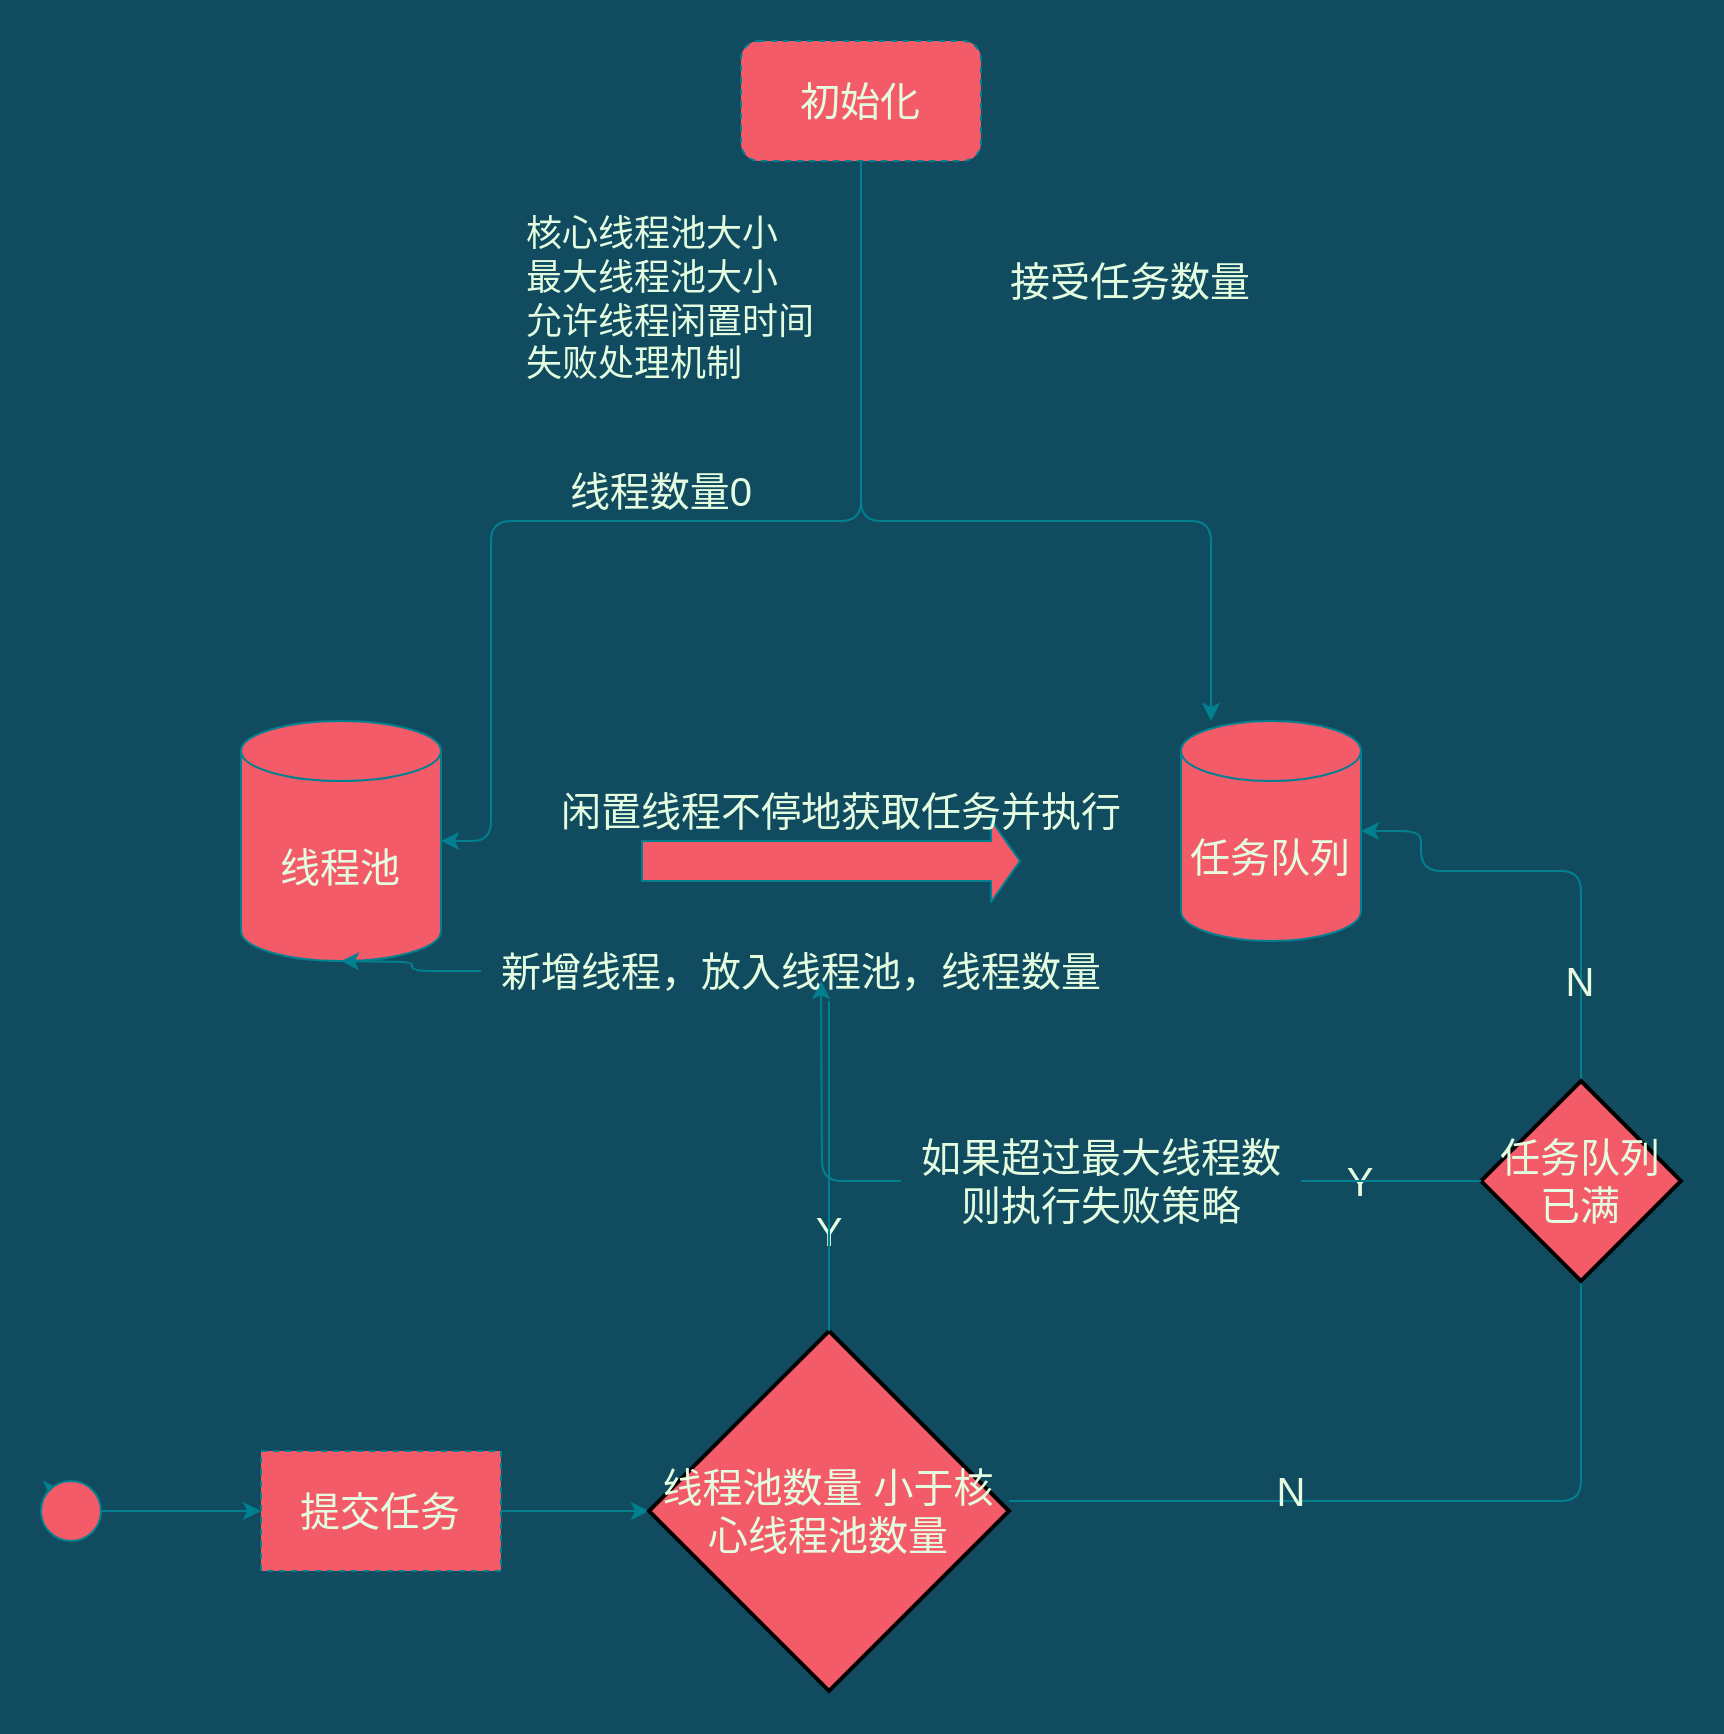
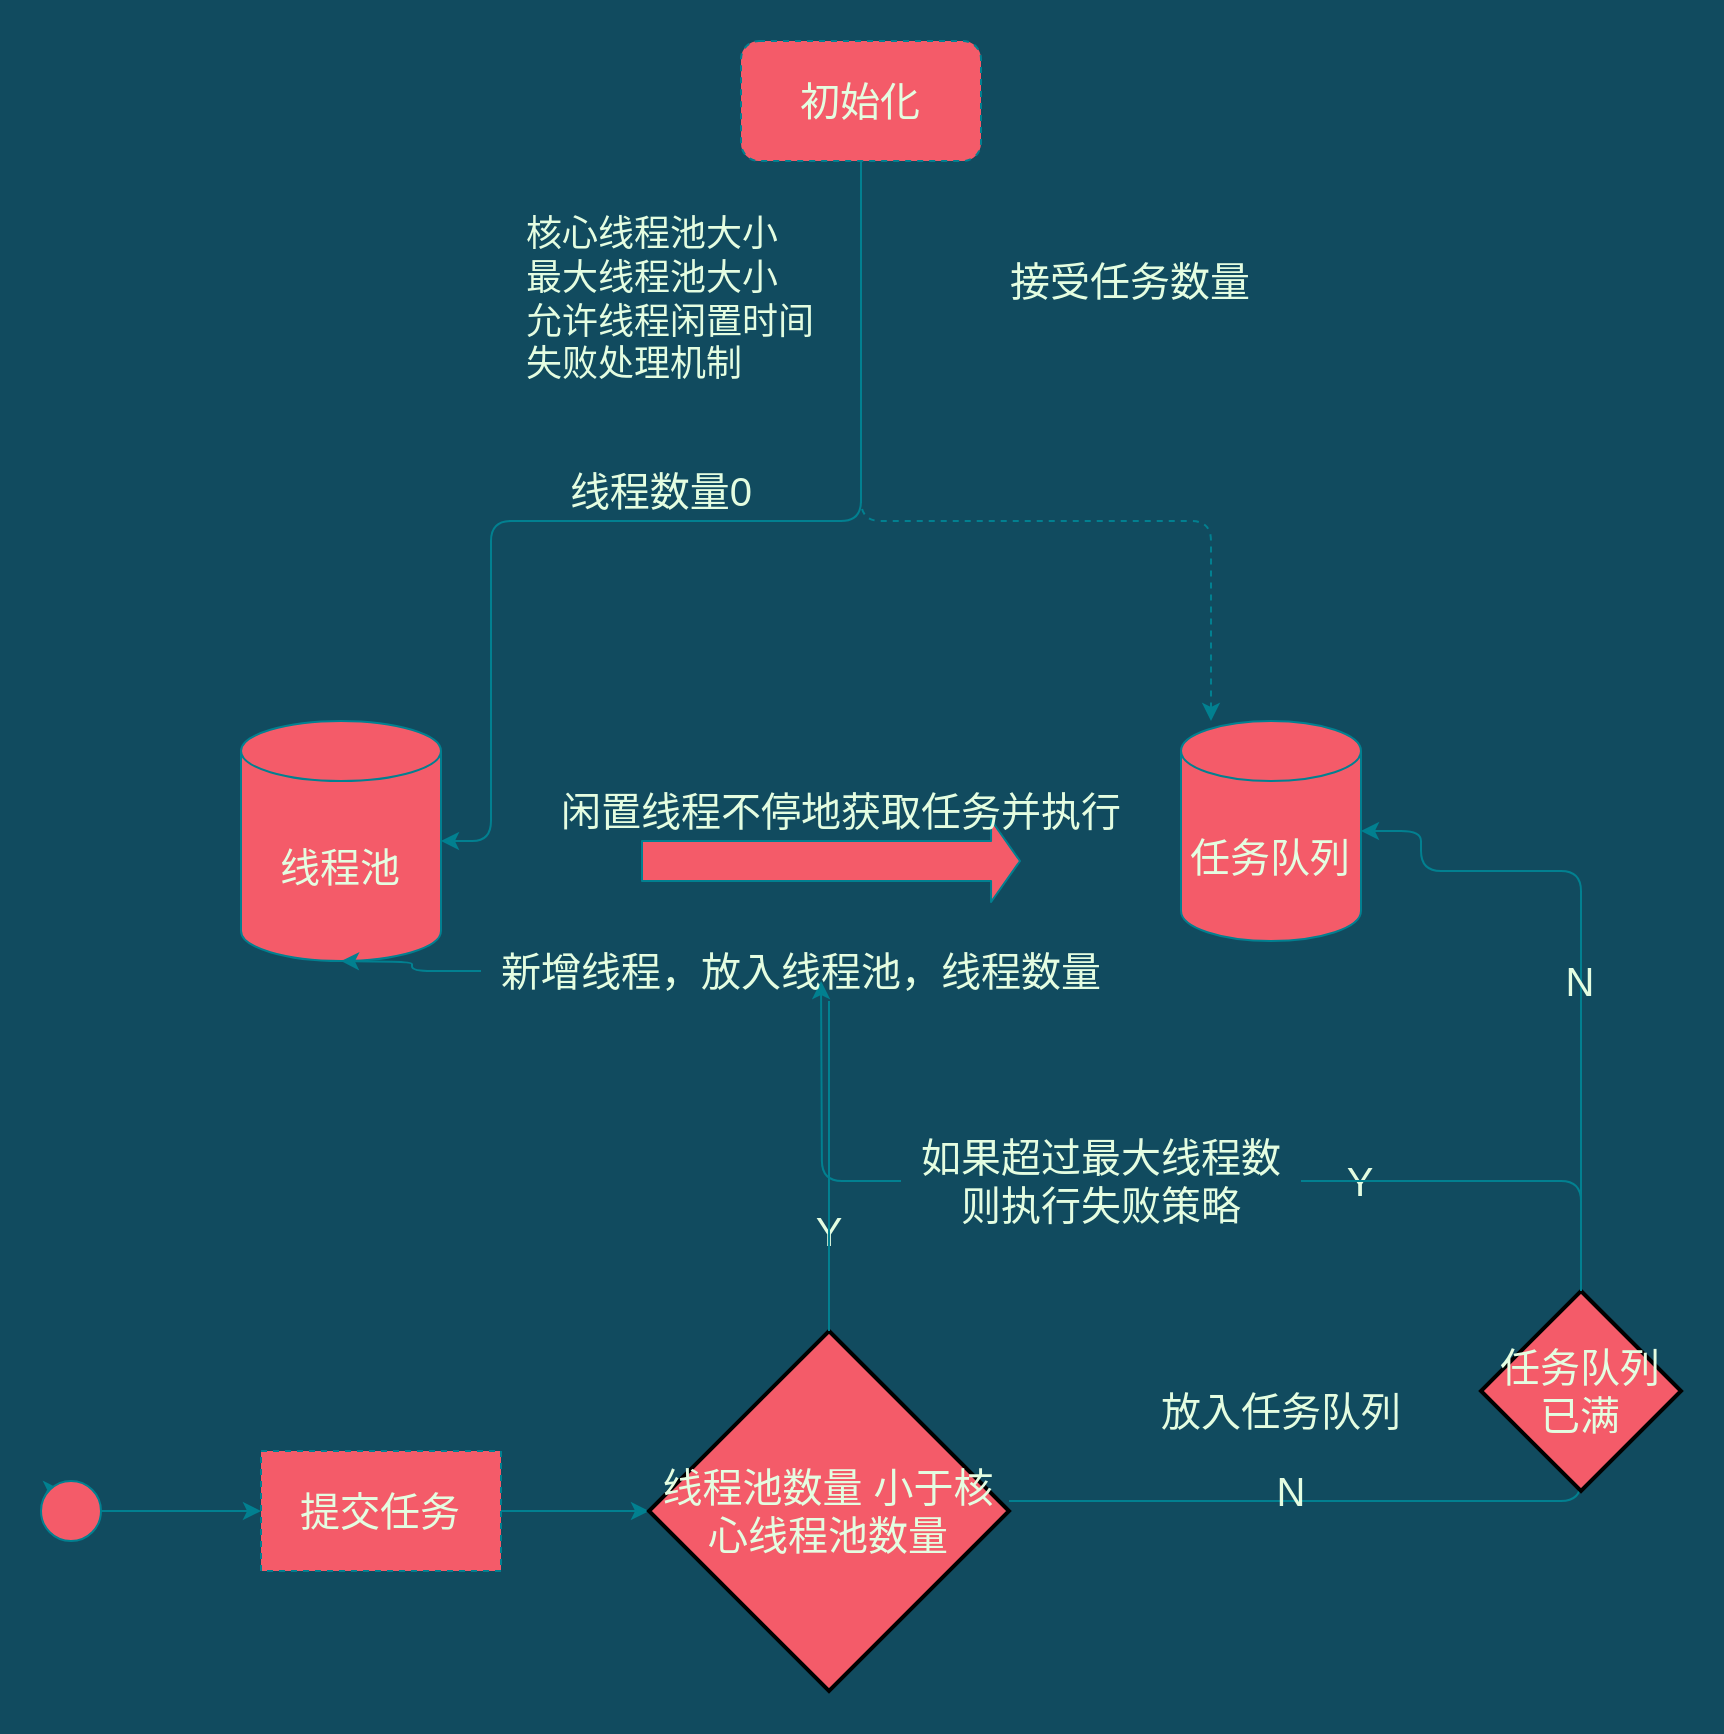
(1122, 521) -> (1122, 521)
(1581, 1181) -> (1581, 1391)
none -> (1281, 1411)
